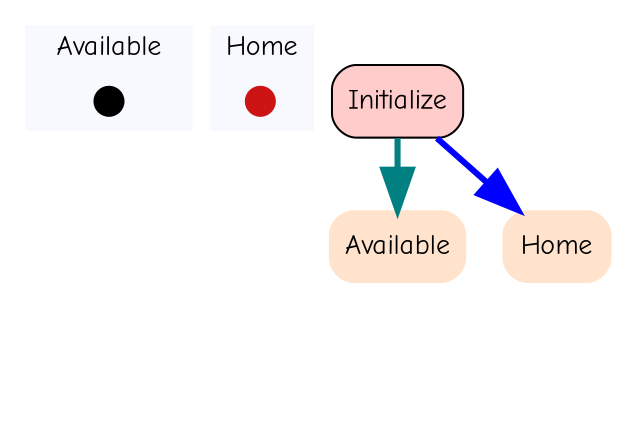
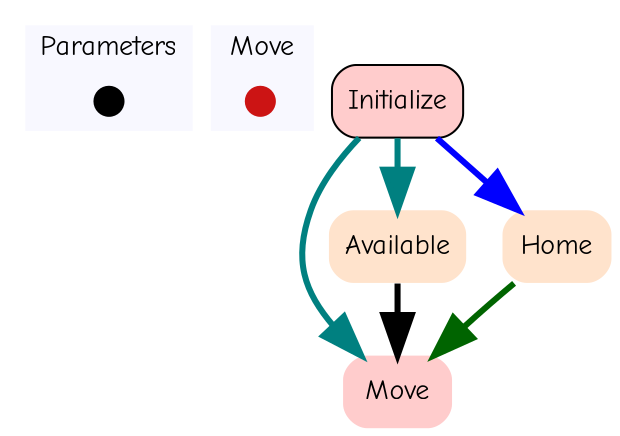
(109, 47) -> (109, 47)
(262, 47) -> (262, 47)
none -> (398, 392)
